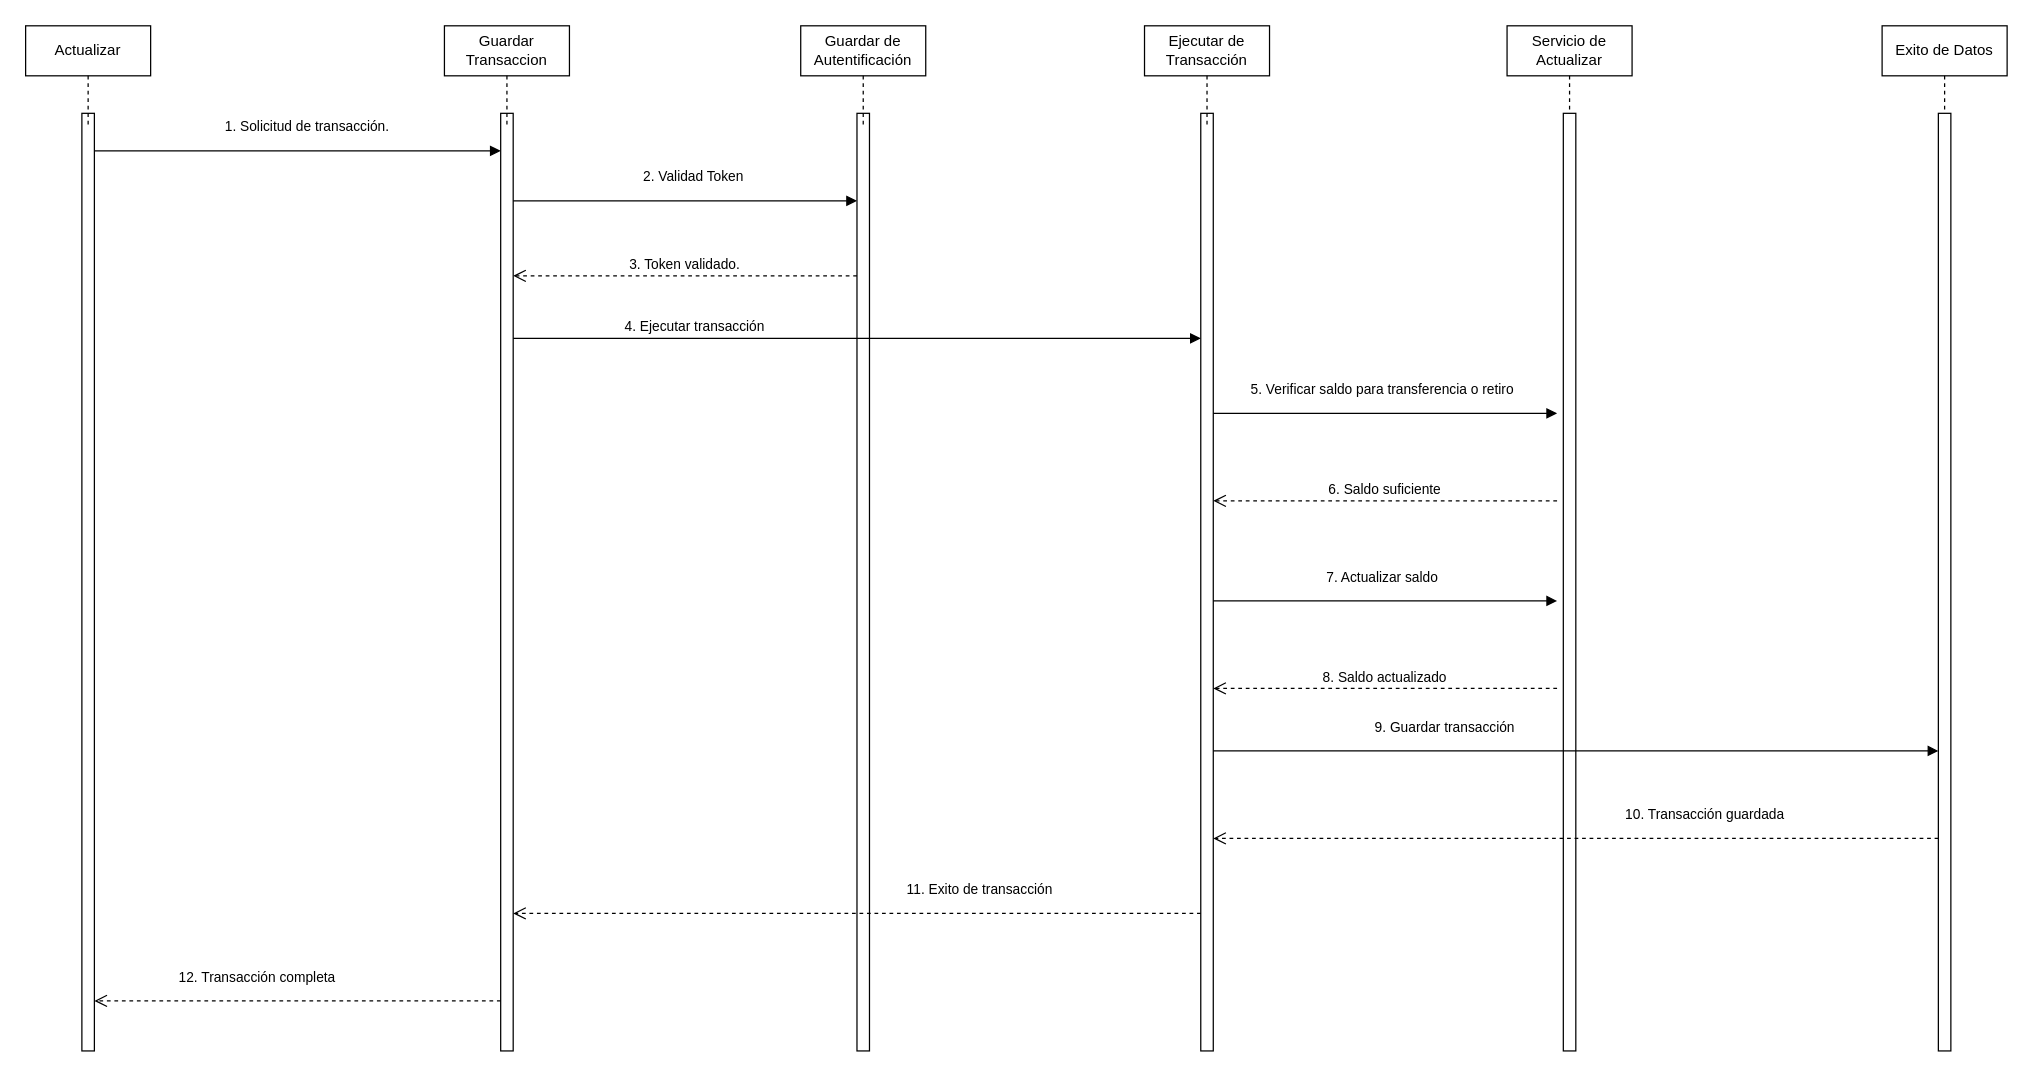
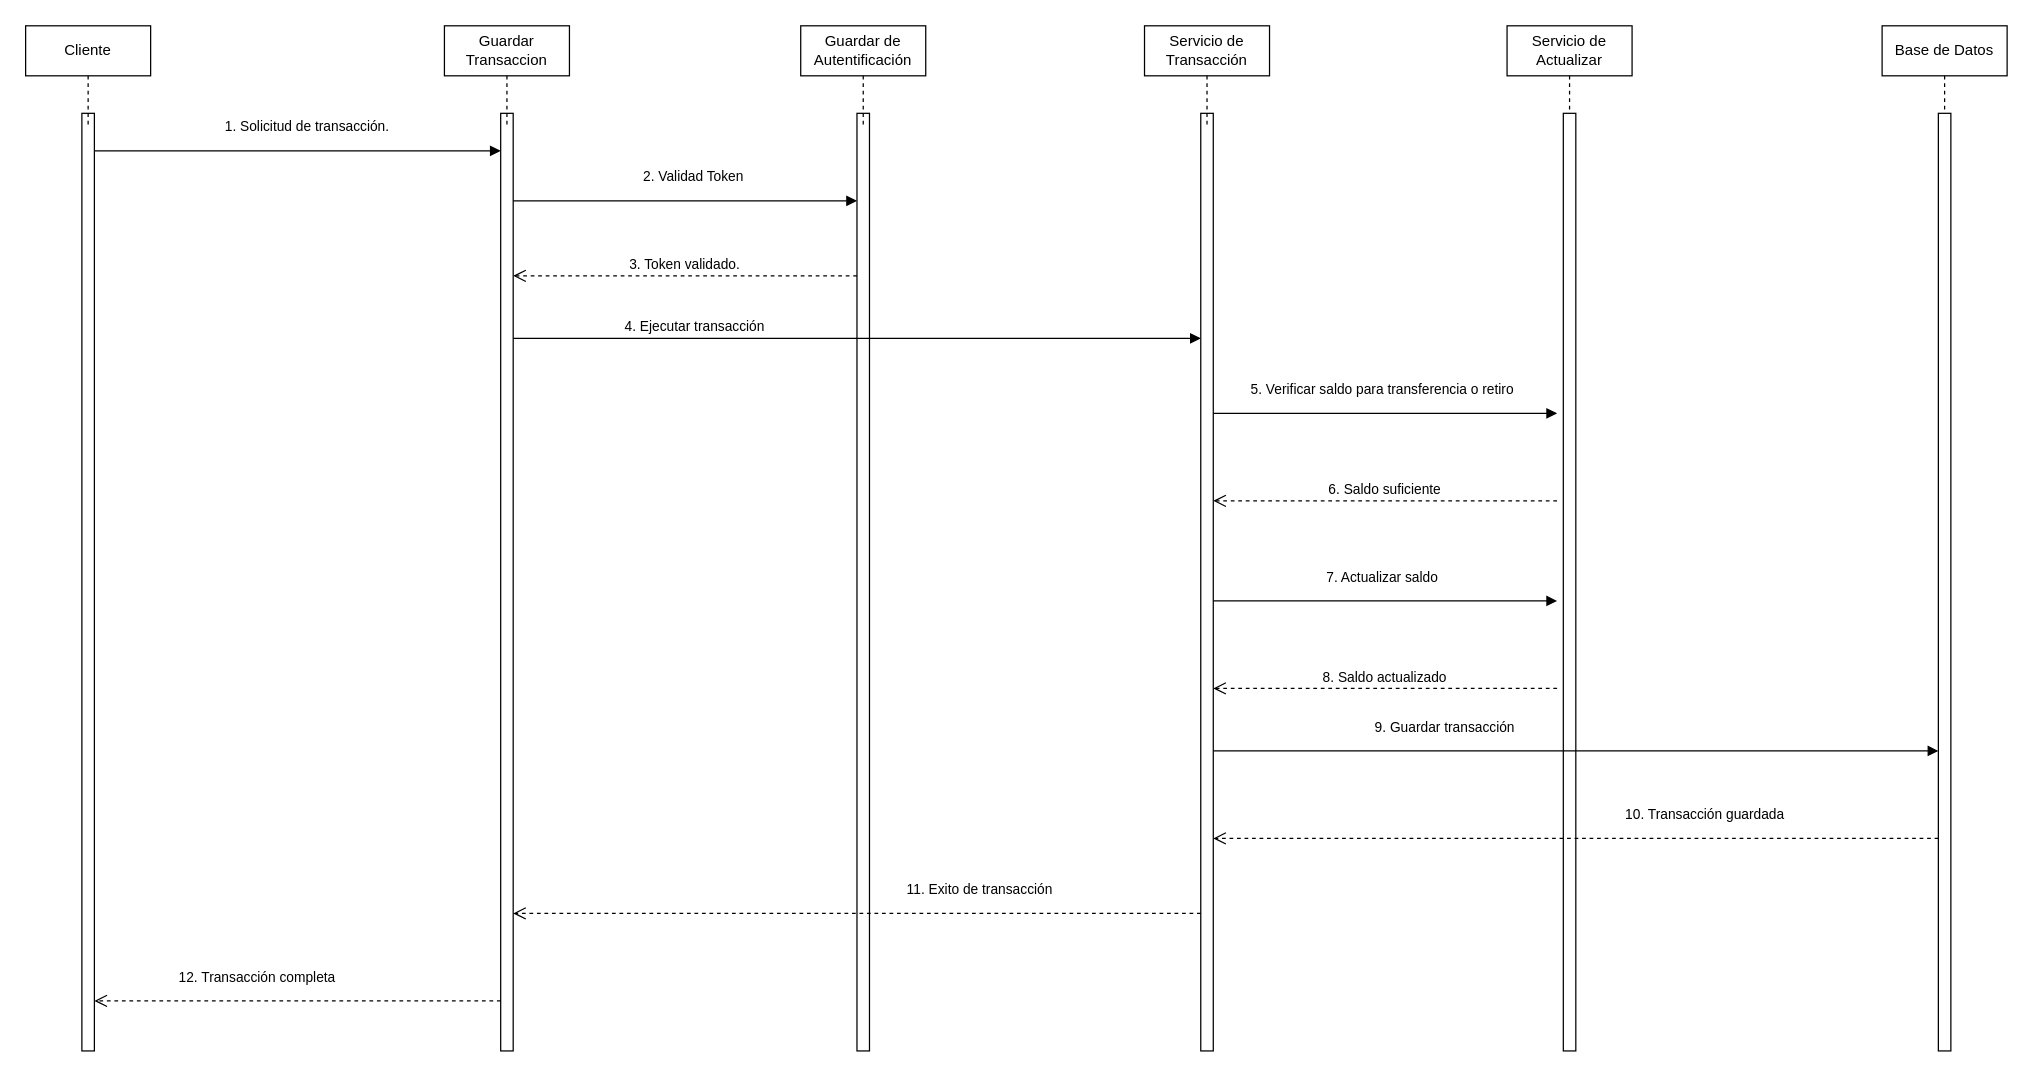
(88, 51) -> (88, 51)
(1207, 51) -> (1207, 51)
(1944, 51) -> (1944, 51)
